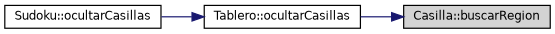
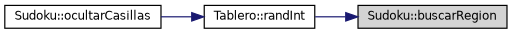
(282, 17) -> (260, 17)
(477, 17) -> (432, 17)
